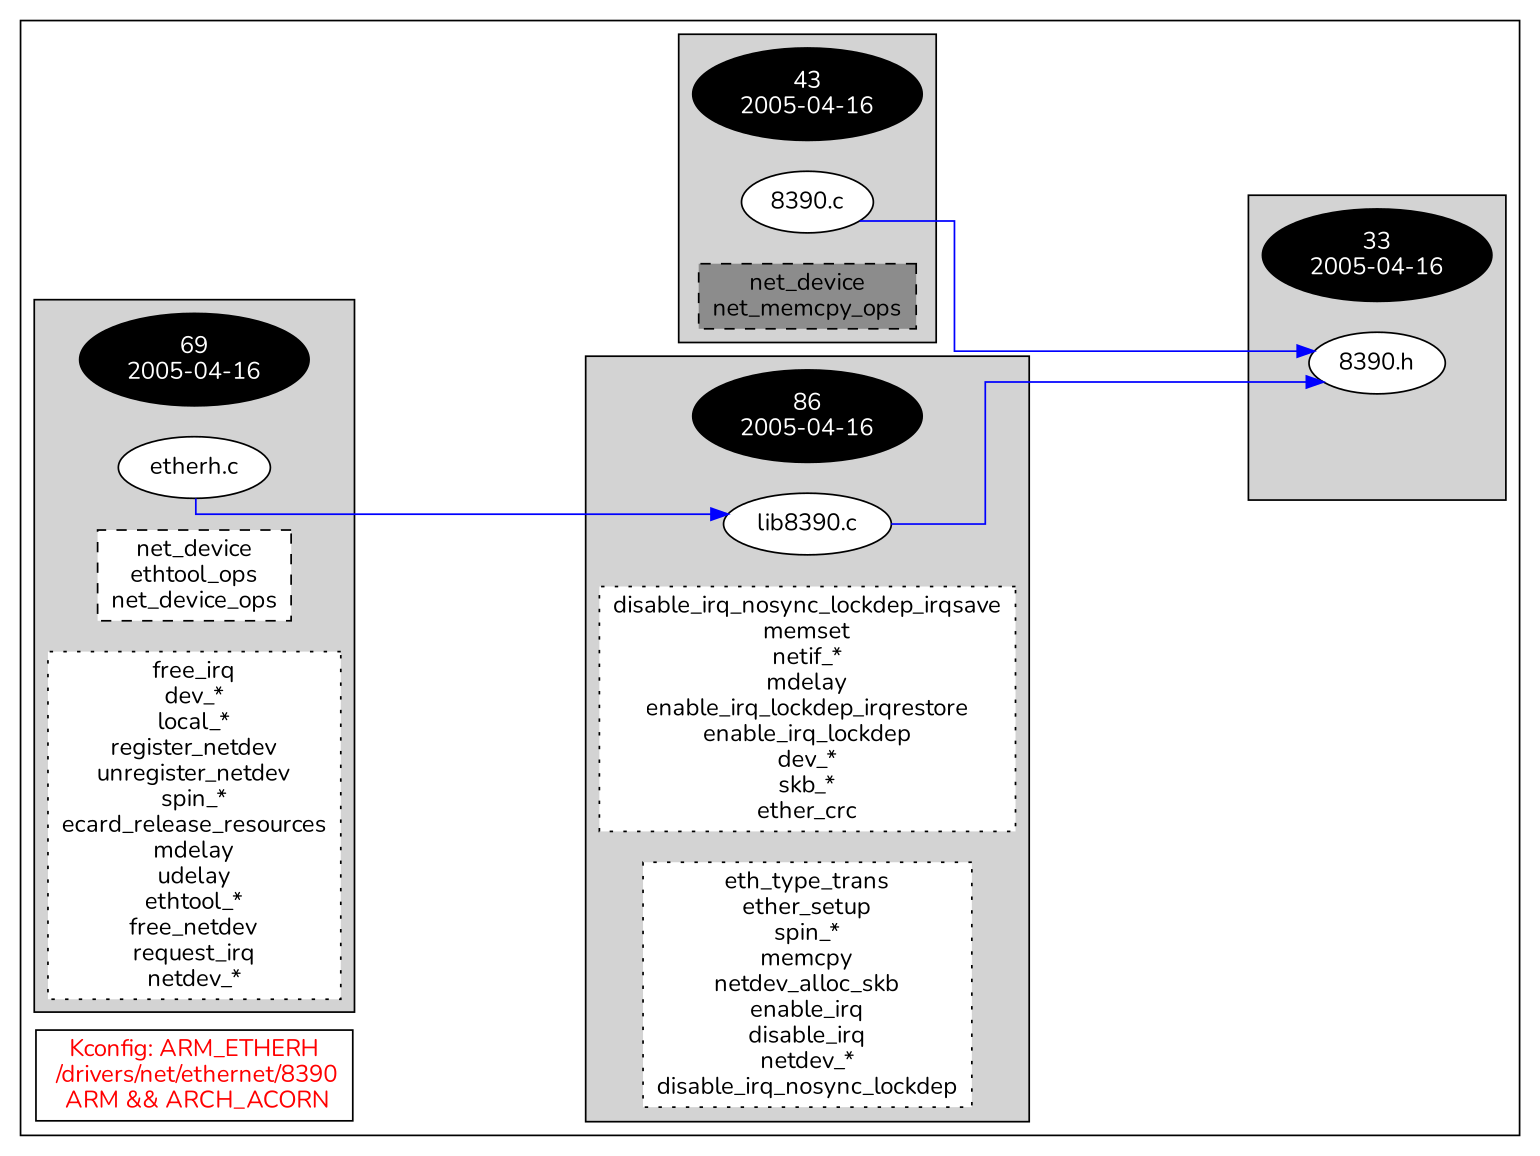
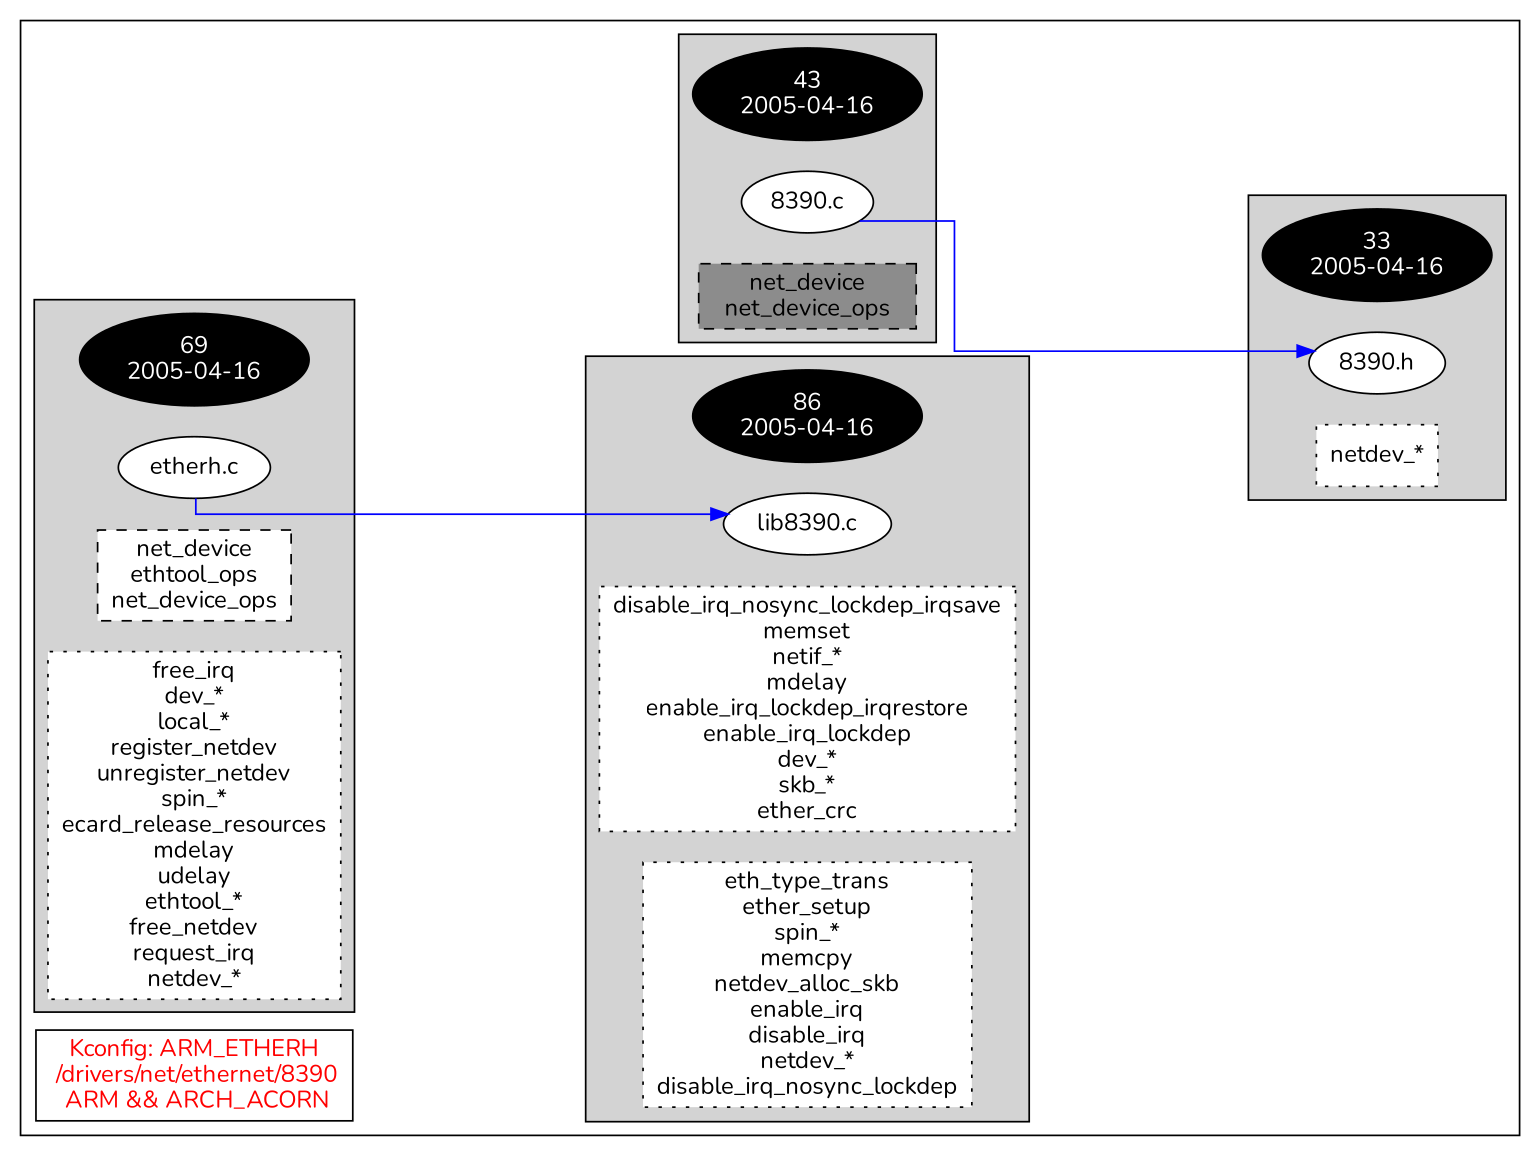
(807, 296) -> (807, 296)
(1014, 382) -> none
none -> (1377, 456)
